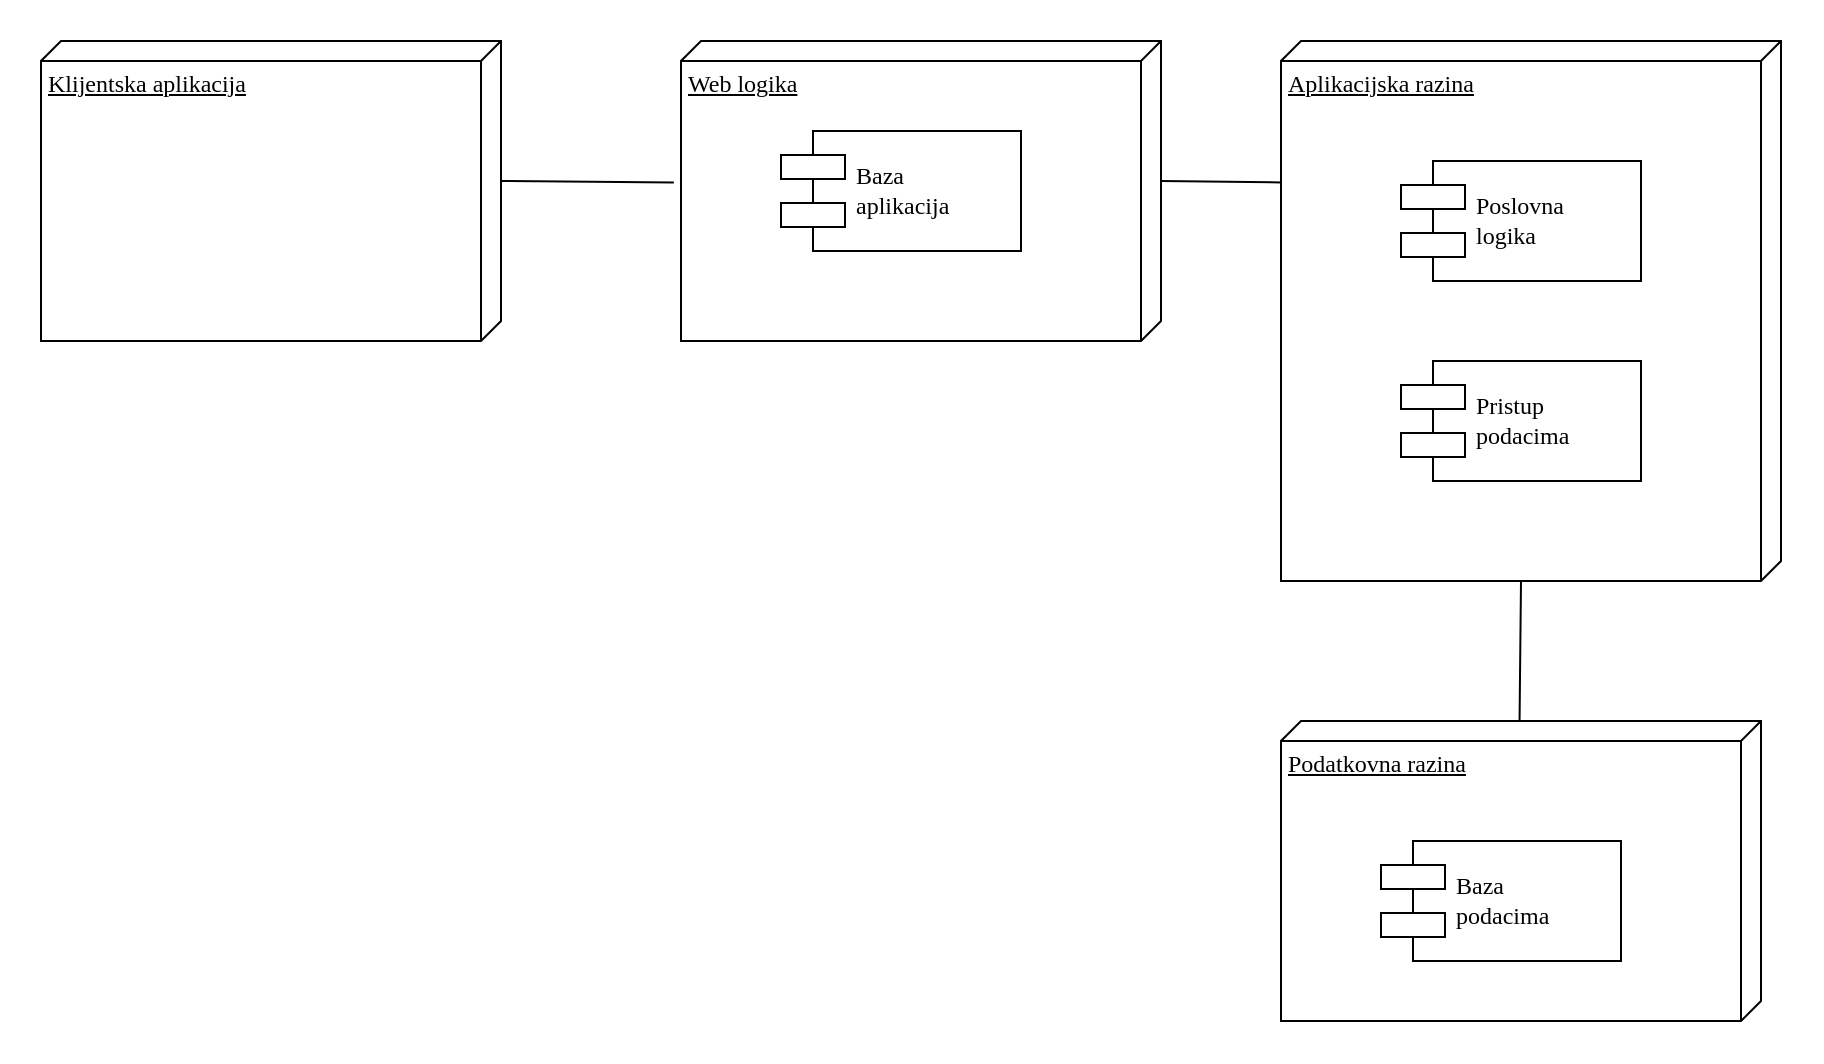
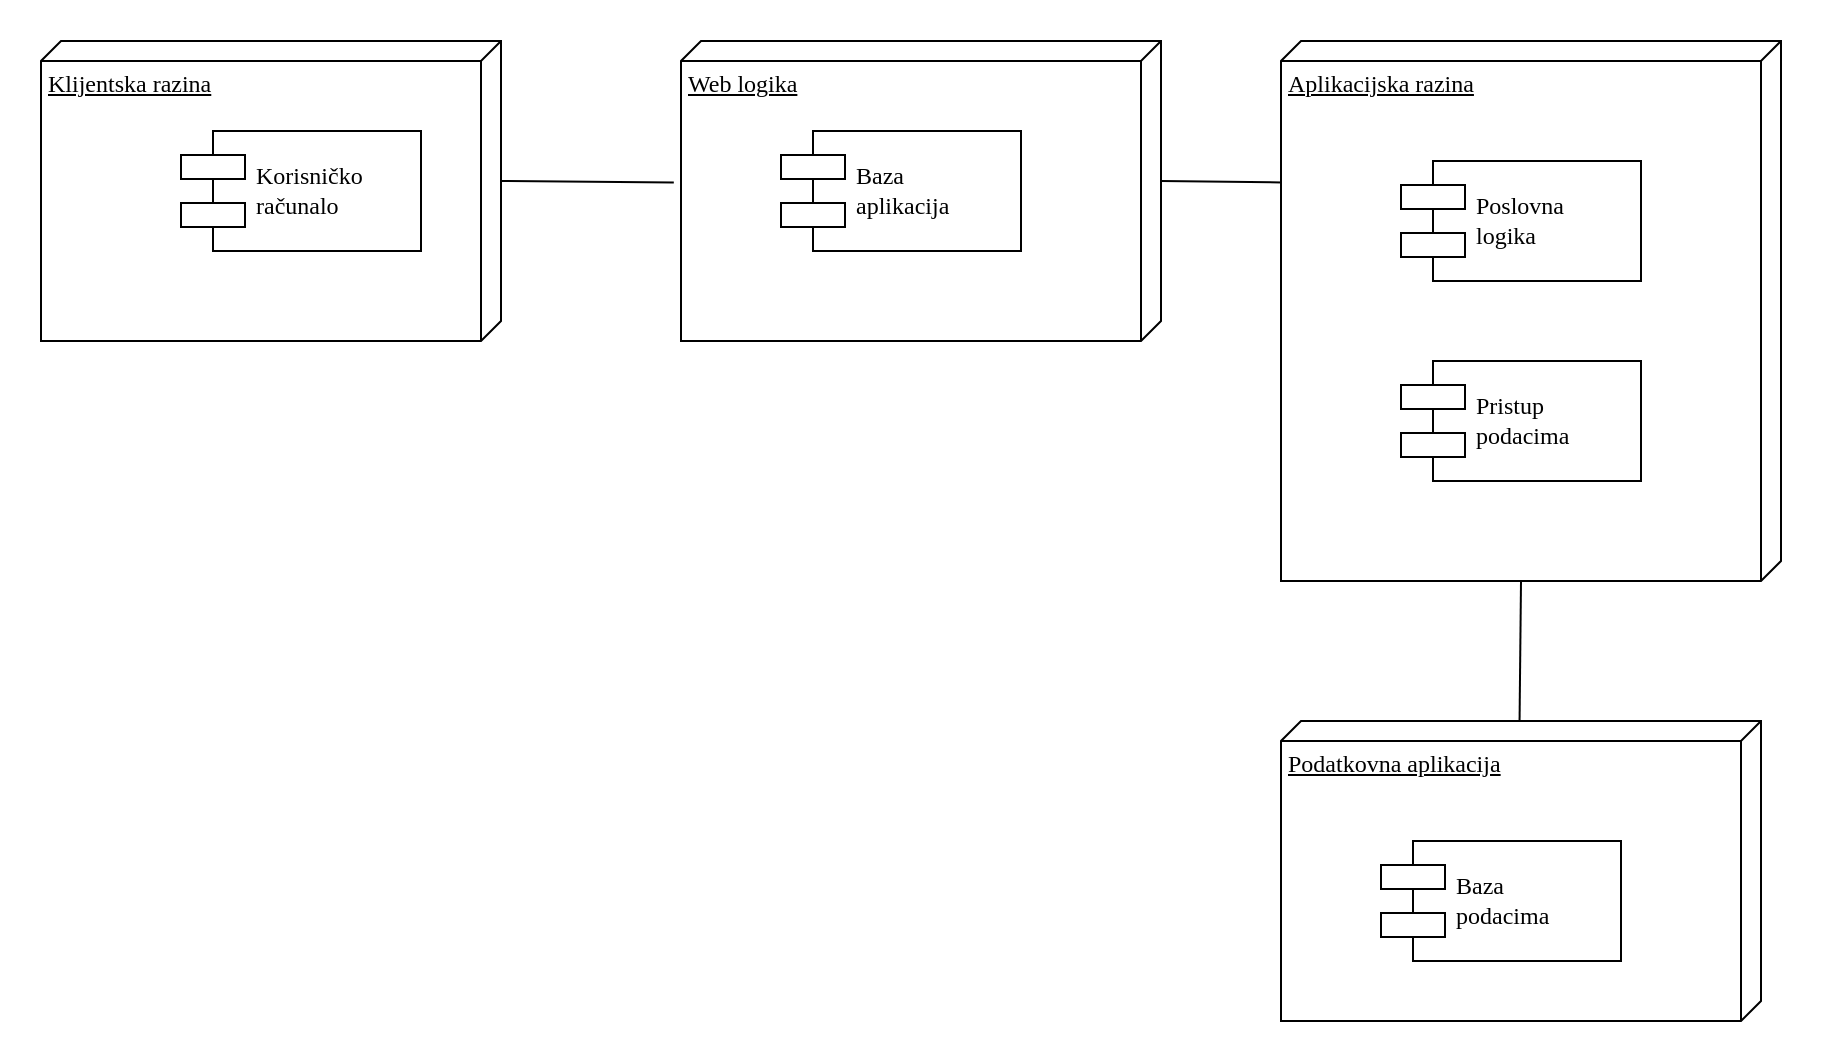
(171, 85) -> (151, 85)
none -> (301, 191)
(1397, 765) -> (1418, 765)
